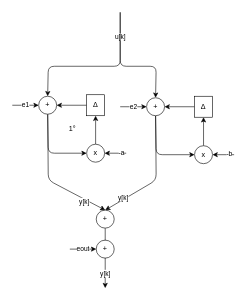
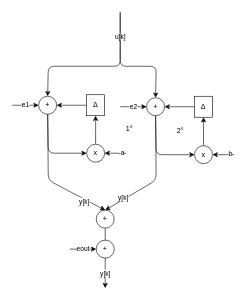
(72, 129) -> (129, 129)
none -> (180, 131)
